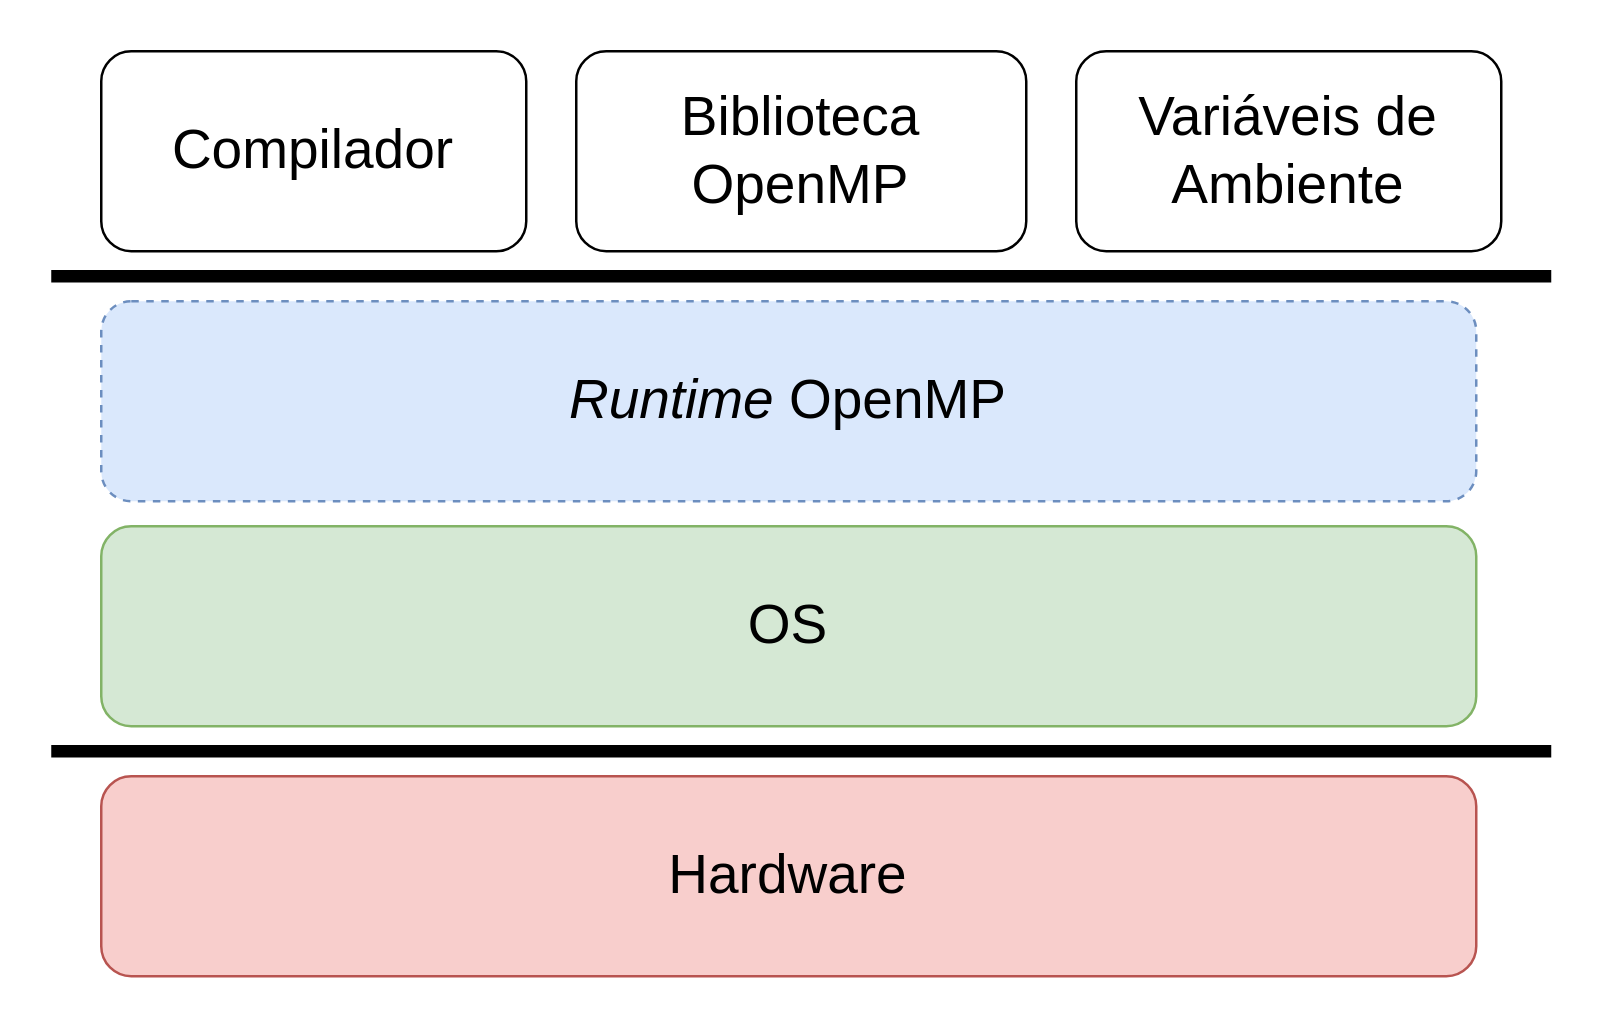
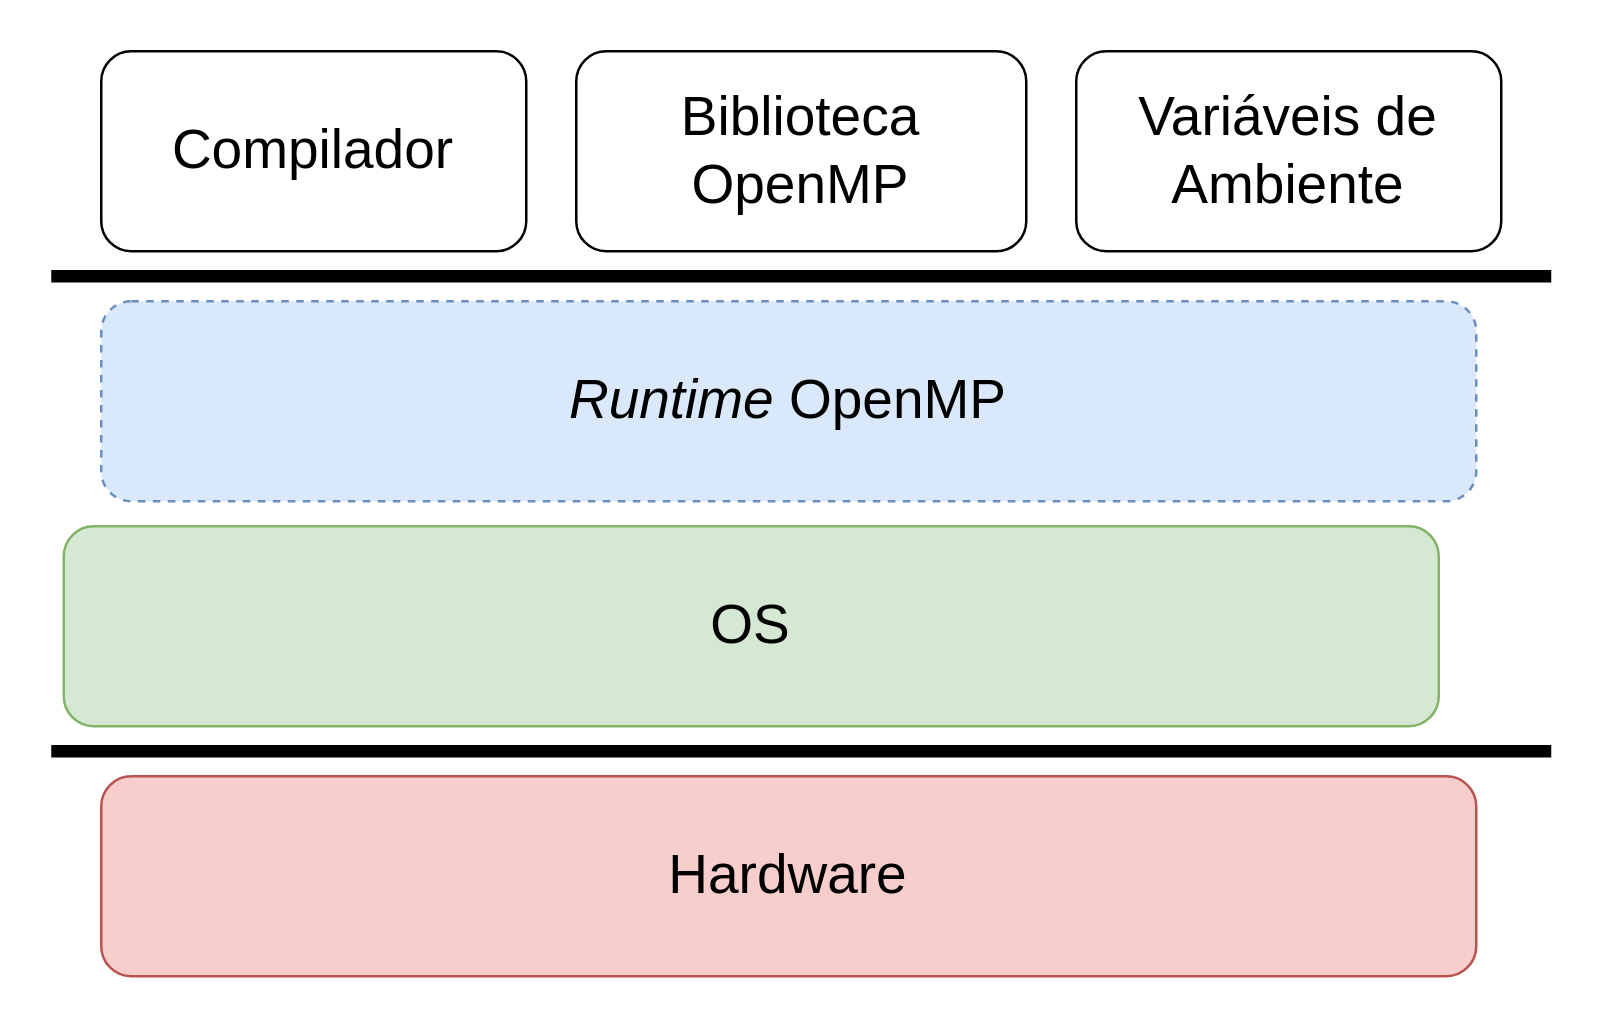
(789, 626) -> (751, 626)
